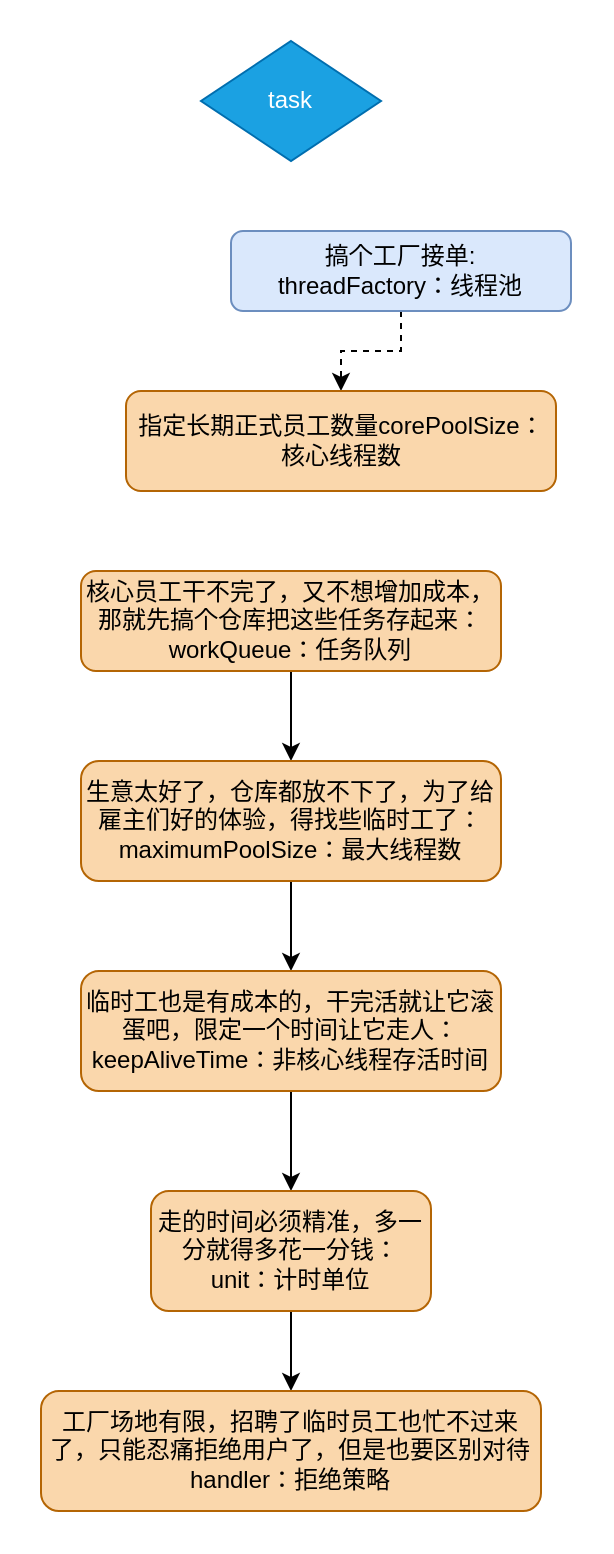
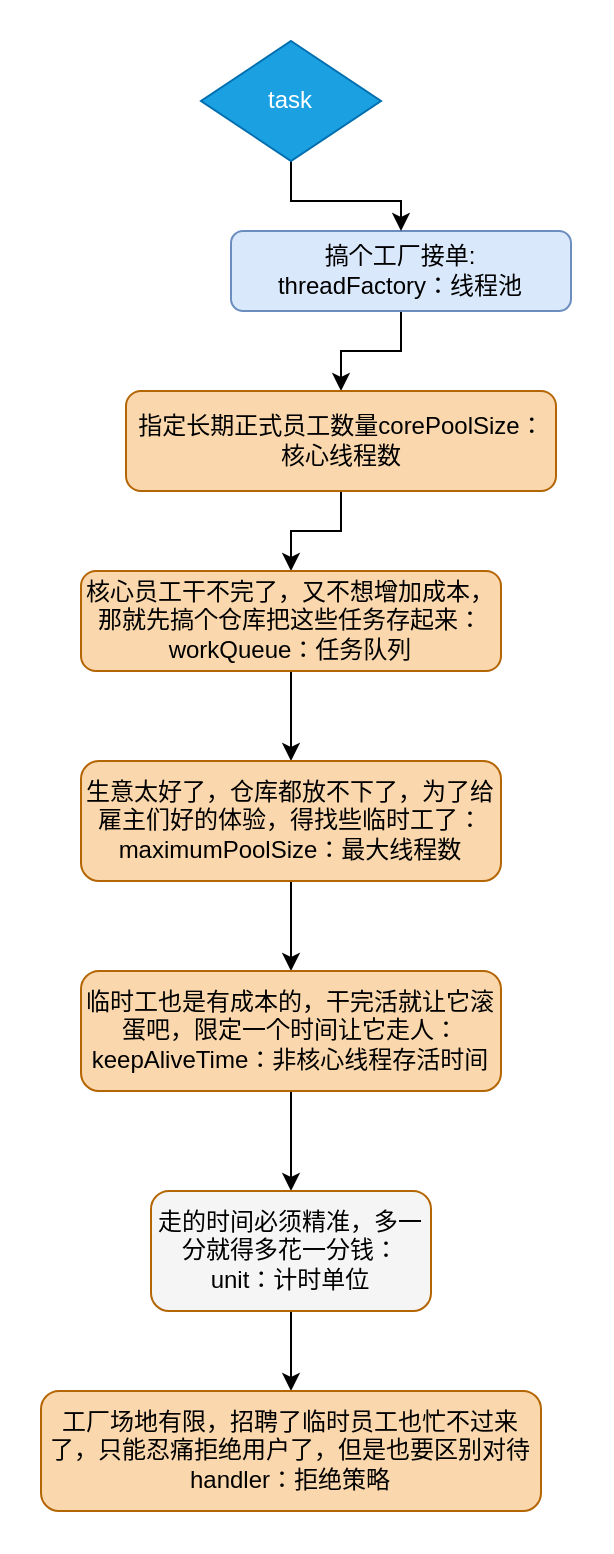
none -> (334, 201)
(379, 351) -> (379, 351)
none -> (323, 531)
(291, 1251) -> (291, 1251)
